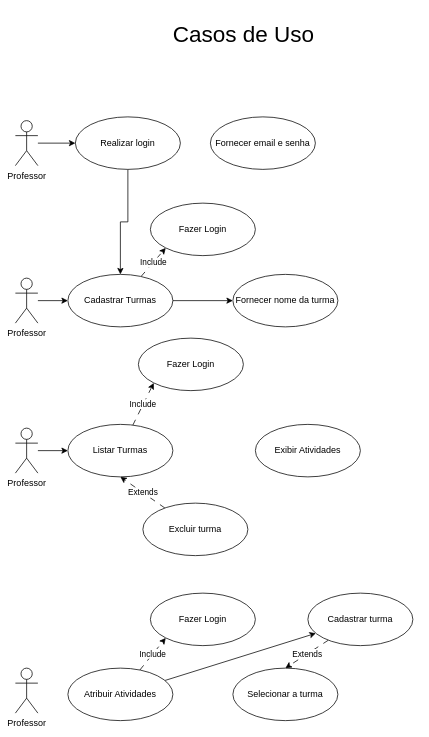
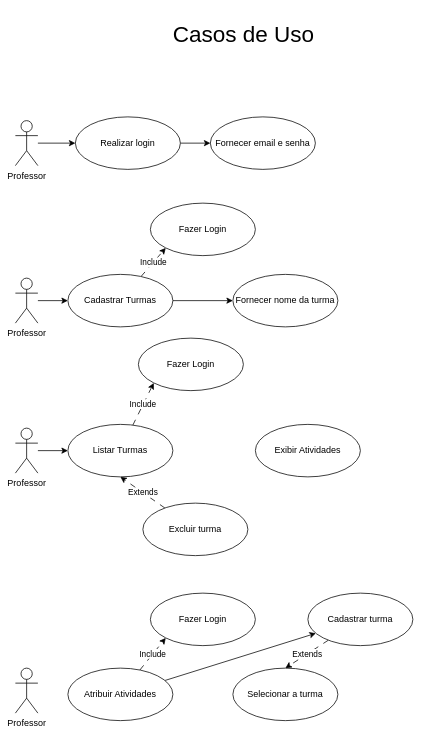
(120, 240) -> (204, 143)
